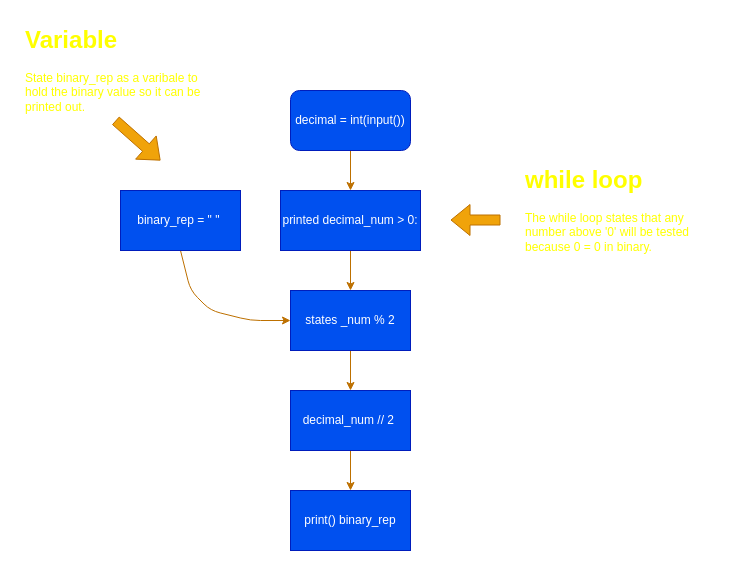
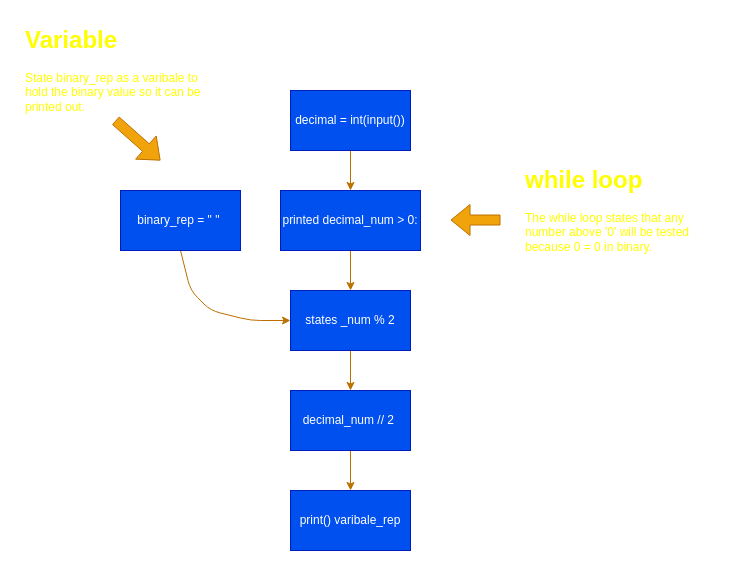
(351, 121) -> (351, 121)
(351, 521) -> (351, 521)
